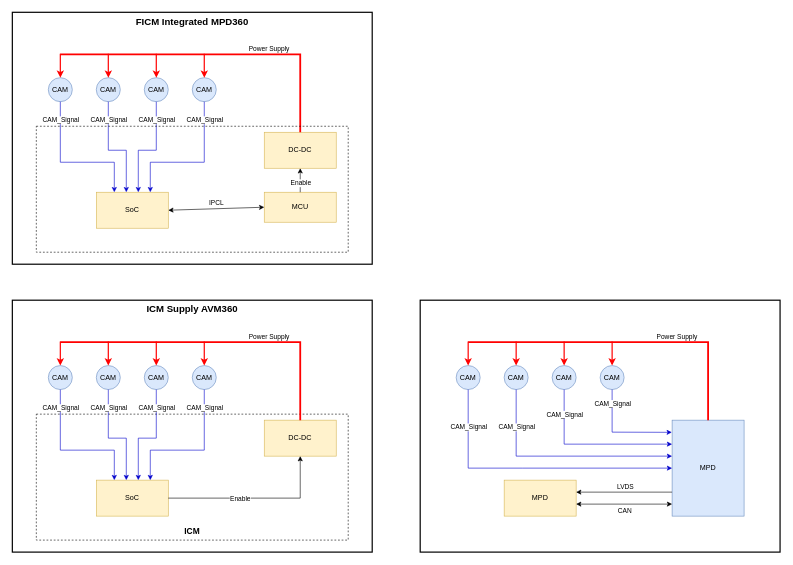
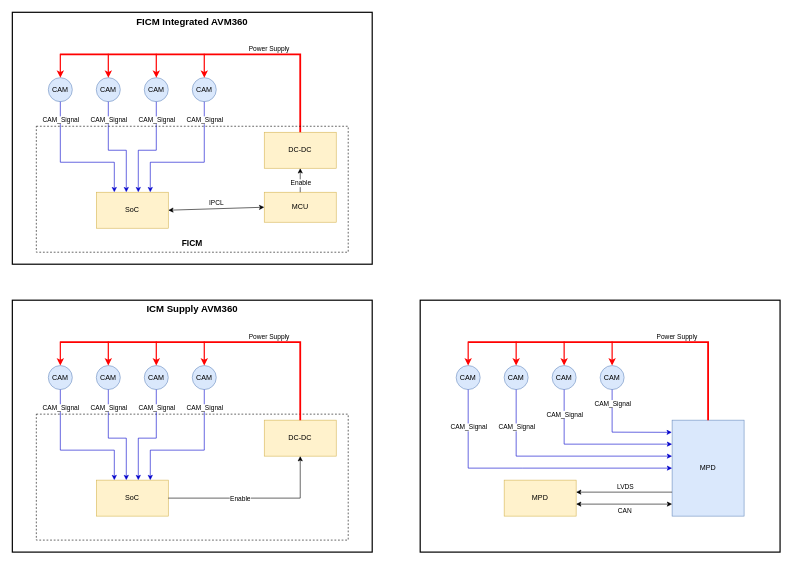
(192, 21) -> (192, 21)
none -> (192, 243)
(192, 531) -> none
